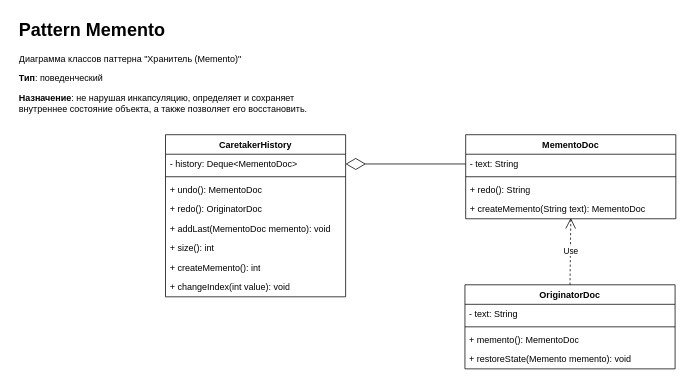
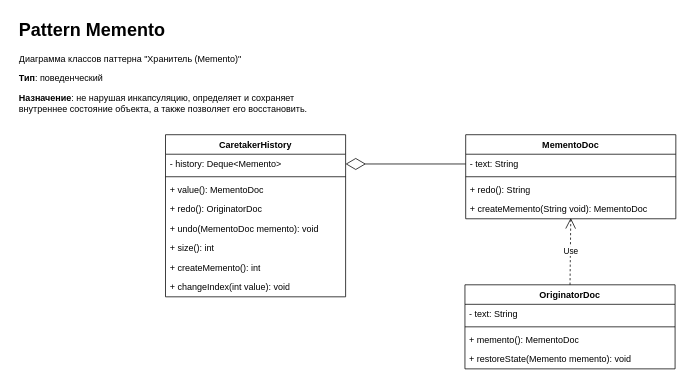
(236, 165) -> (228, 165)
(217, 190) -> (218, 190)
(565, 210) -> (564, 210)
(252, 229) -> (245, 229)
